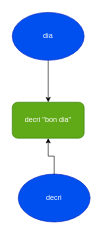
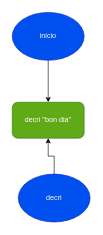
(48, 36) -> (48, 36)
